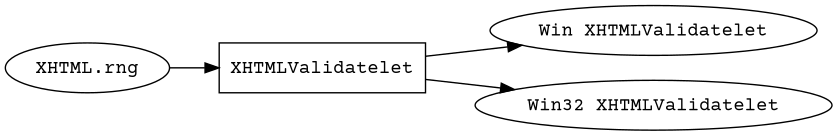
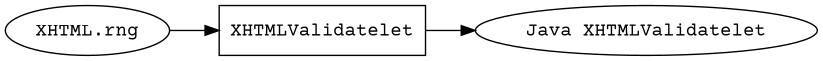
(654, 30) -> (646, 30)
(654, 105) -> none
